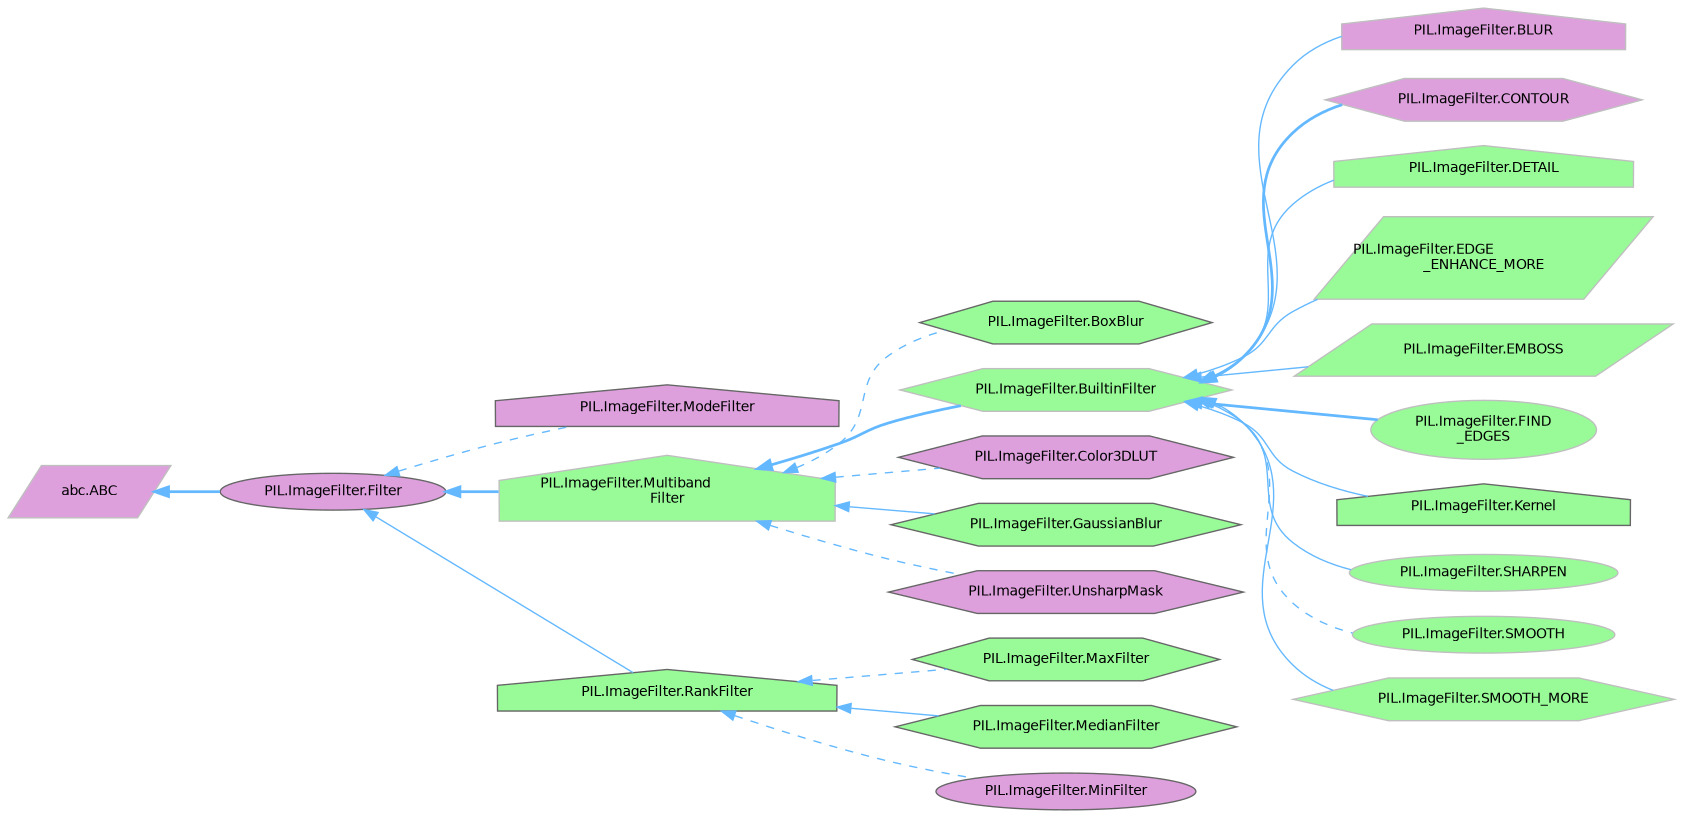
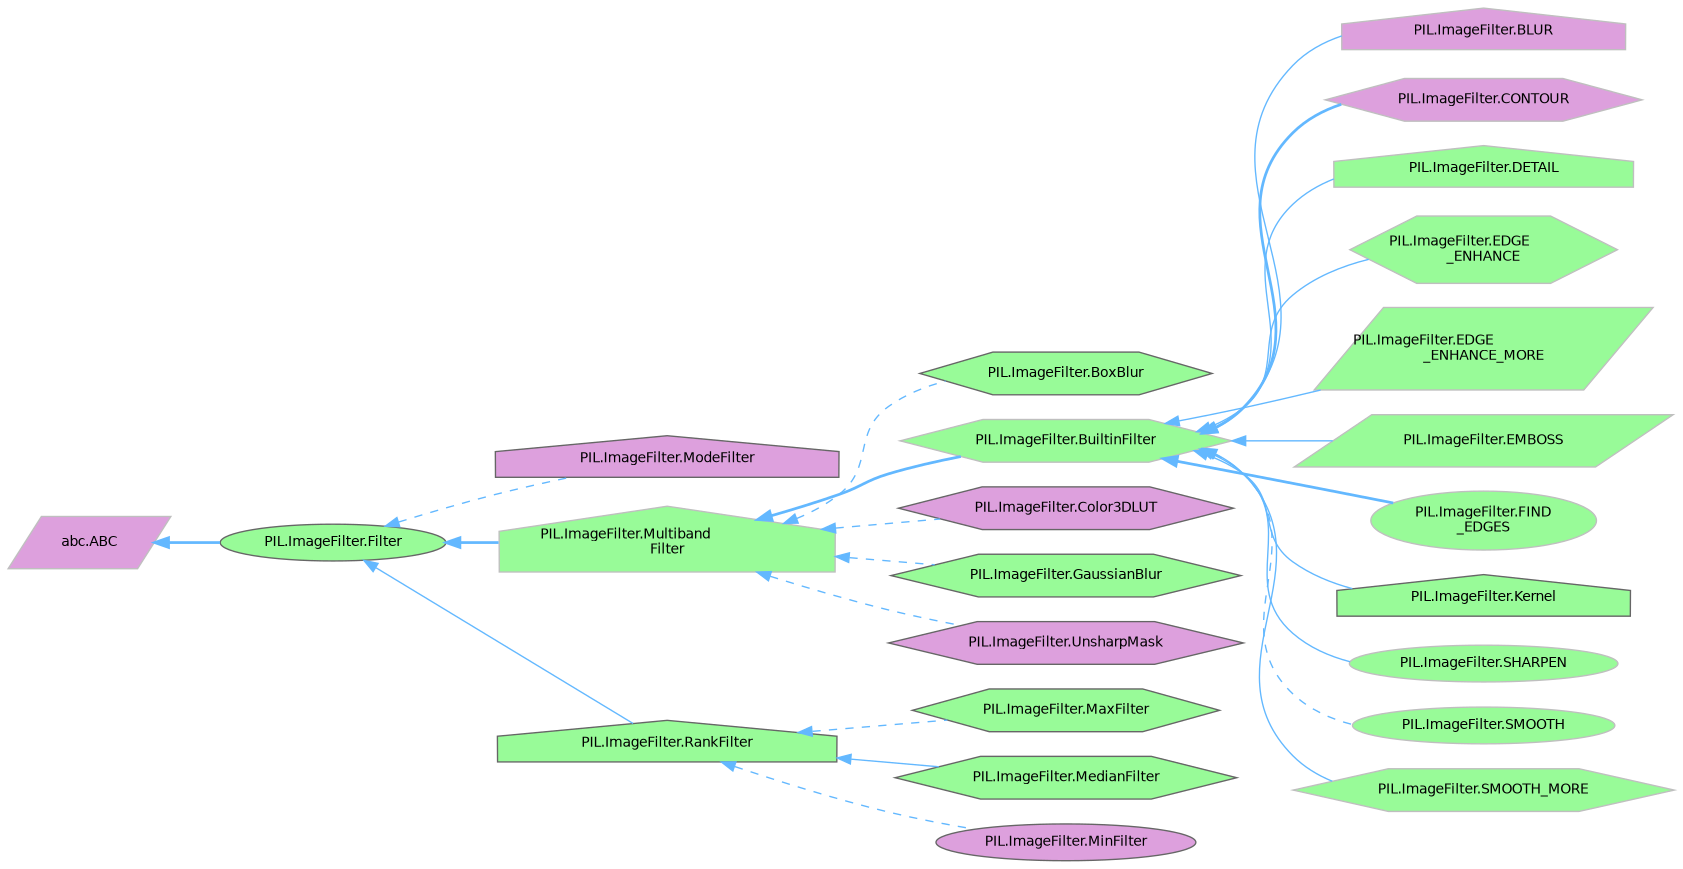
none -> (1484, 250)
(333, 492) -> (333, 543)
(892, 510) -> (892, 561)
